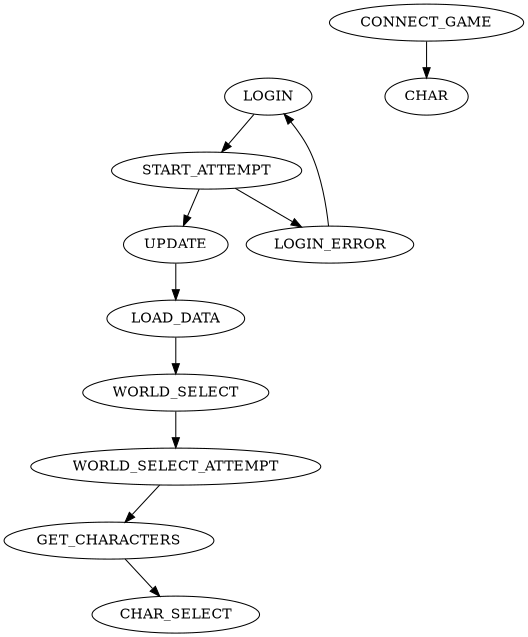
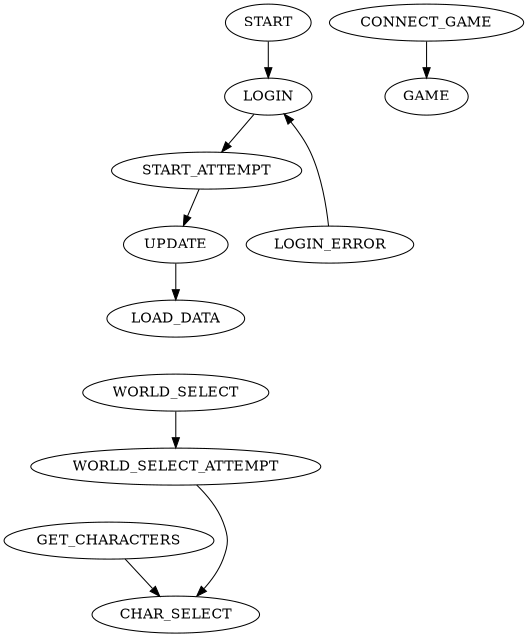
none -> (268, 23)
(427, 97) -> (427, 97)
(264, 205) -> none
(176, 351) -> none
(146, 500) -> (227, 535)
